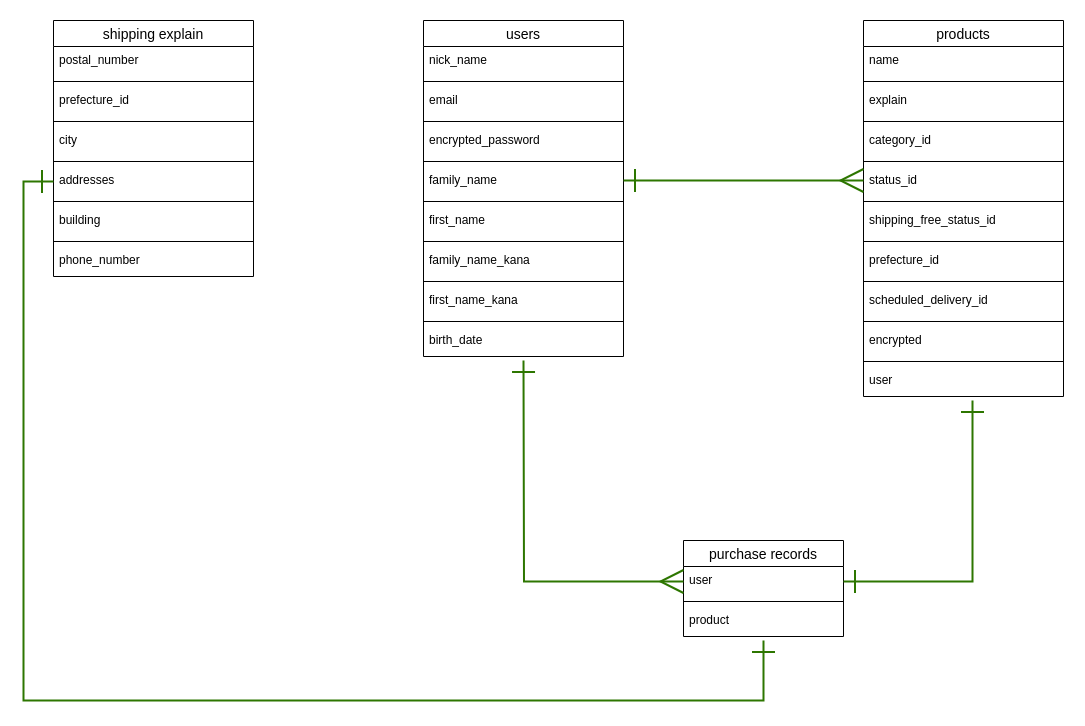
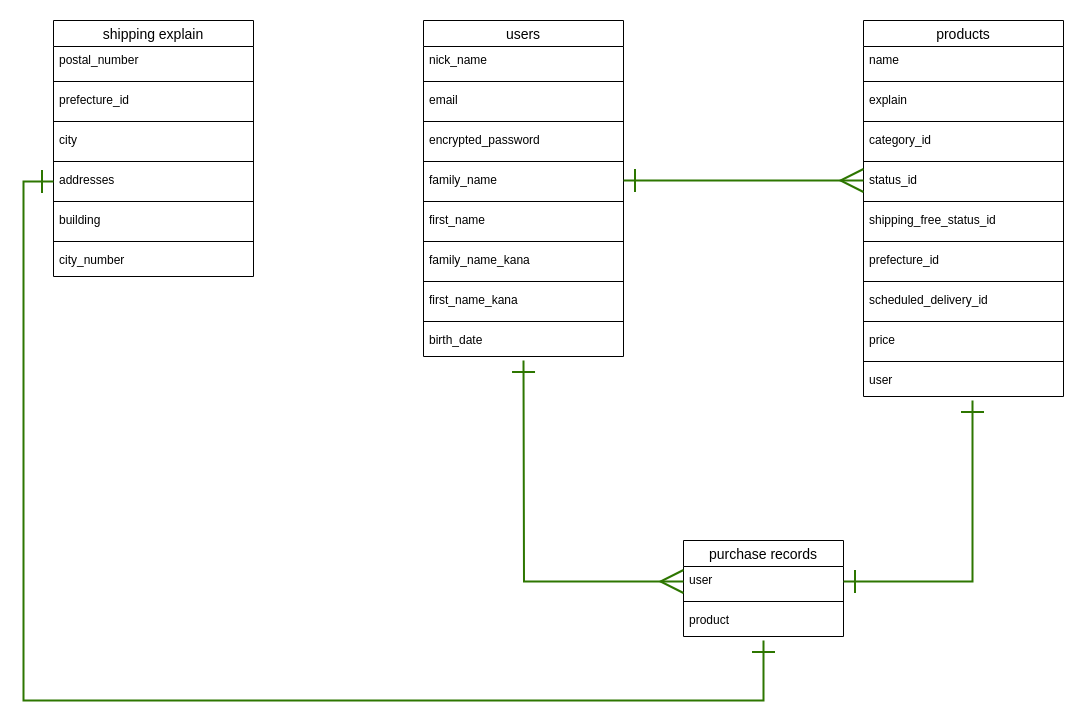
(99, 260) -> (94, 260)
(899, 340) -> (884, 340)
